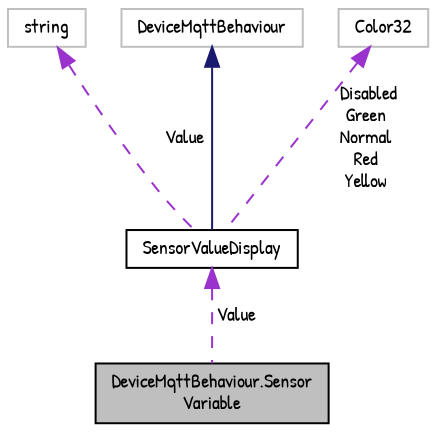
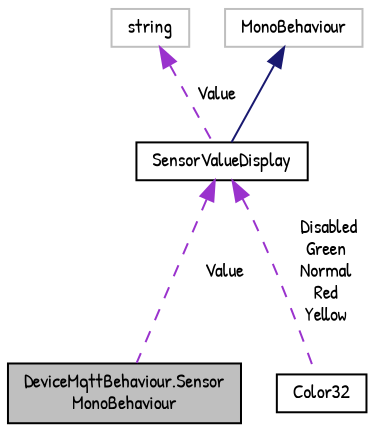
(212, 28) -> (294, 28)
(383, 28) -> (322, 393)
(291, 146) -> (282, 285)
(212, 393) -> (124, 393)
